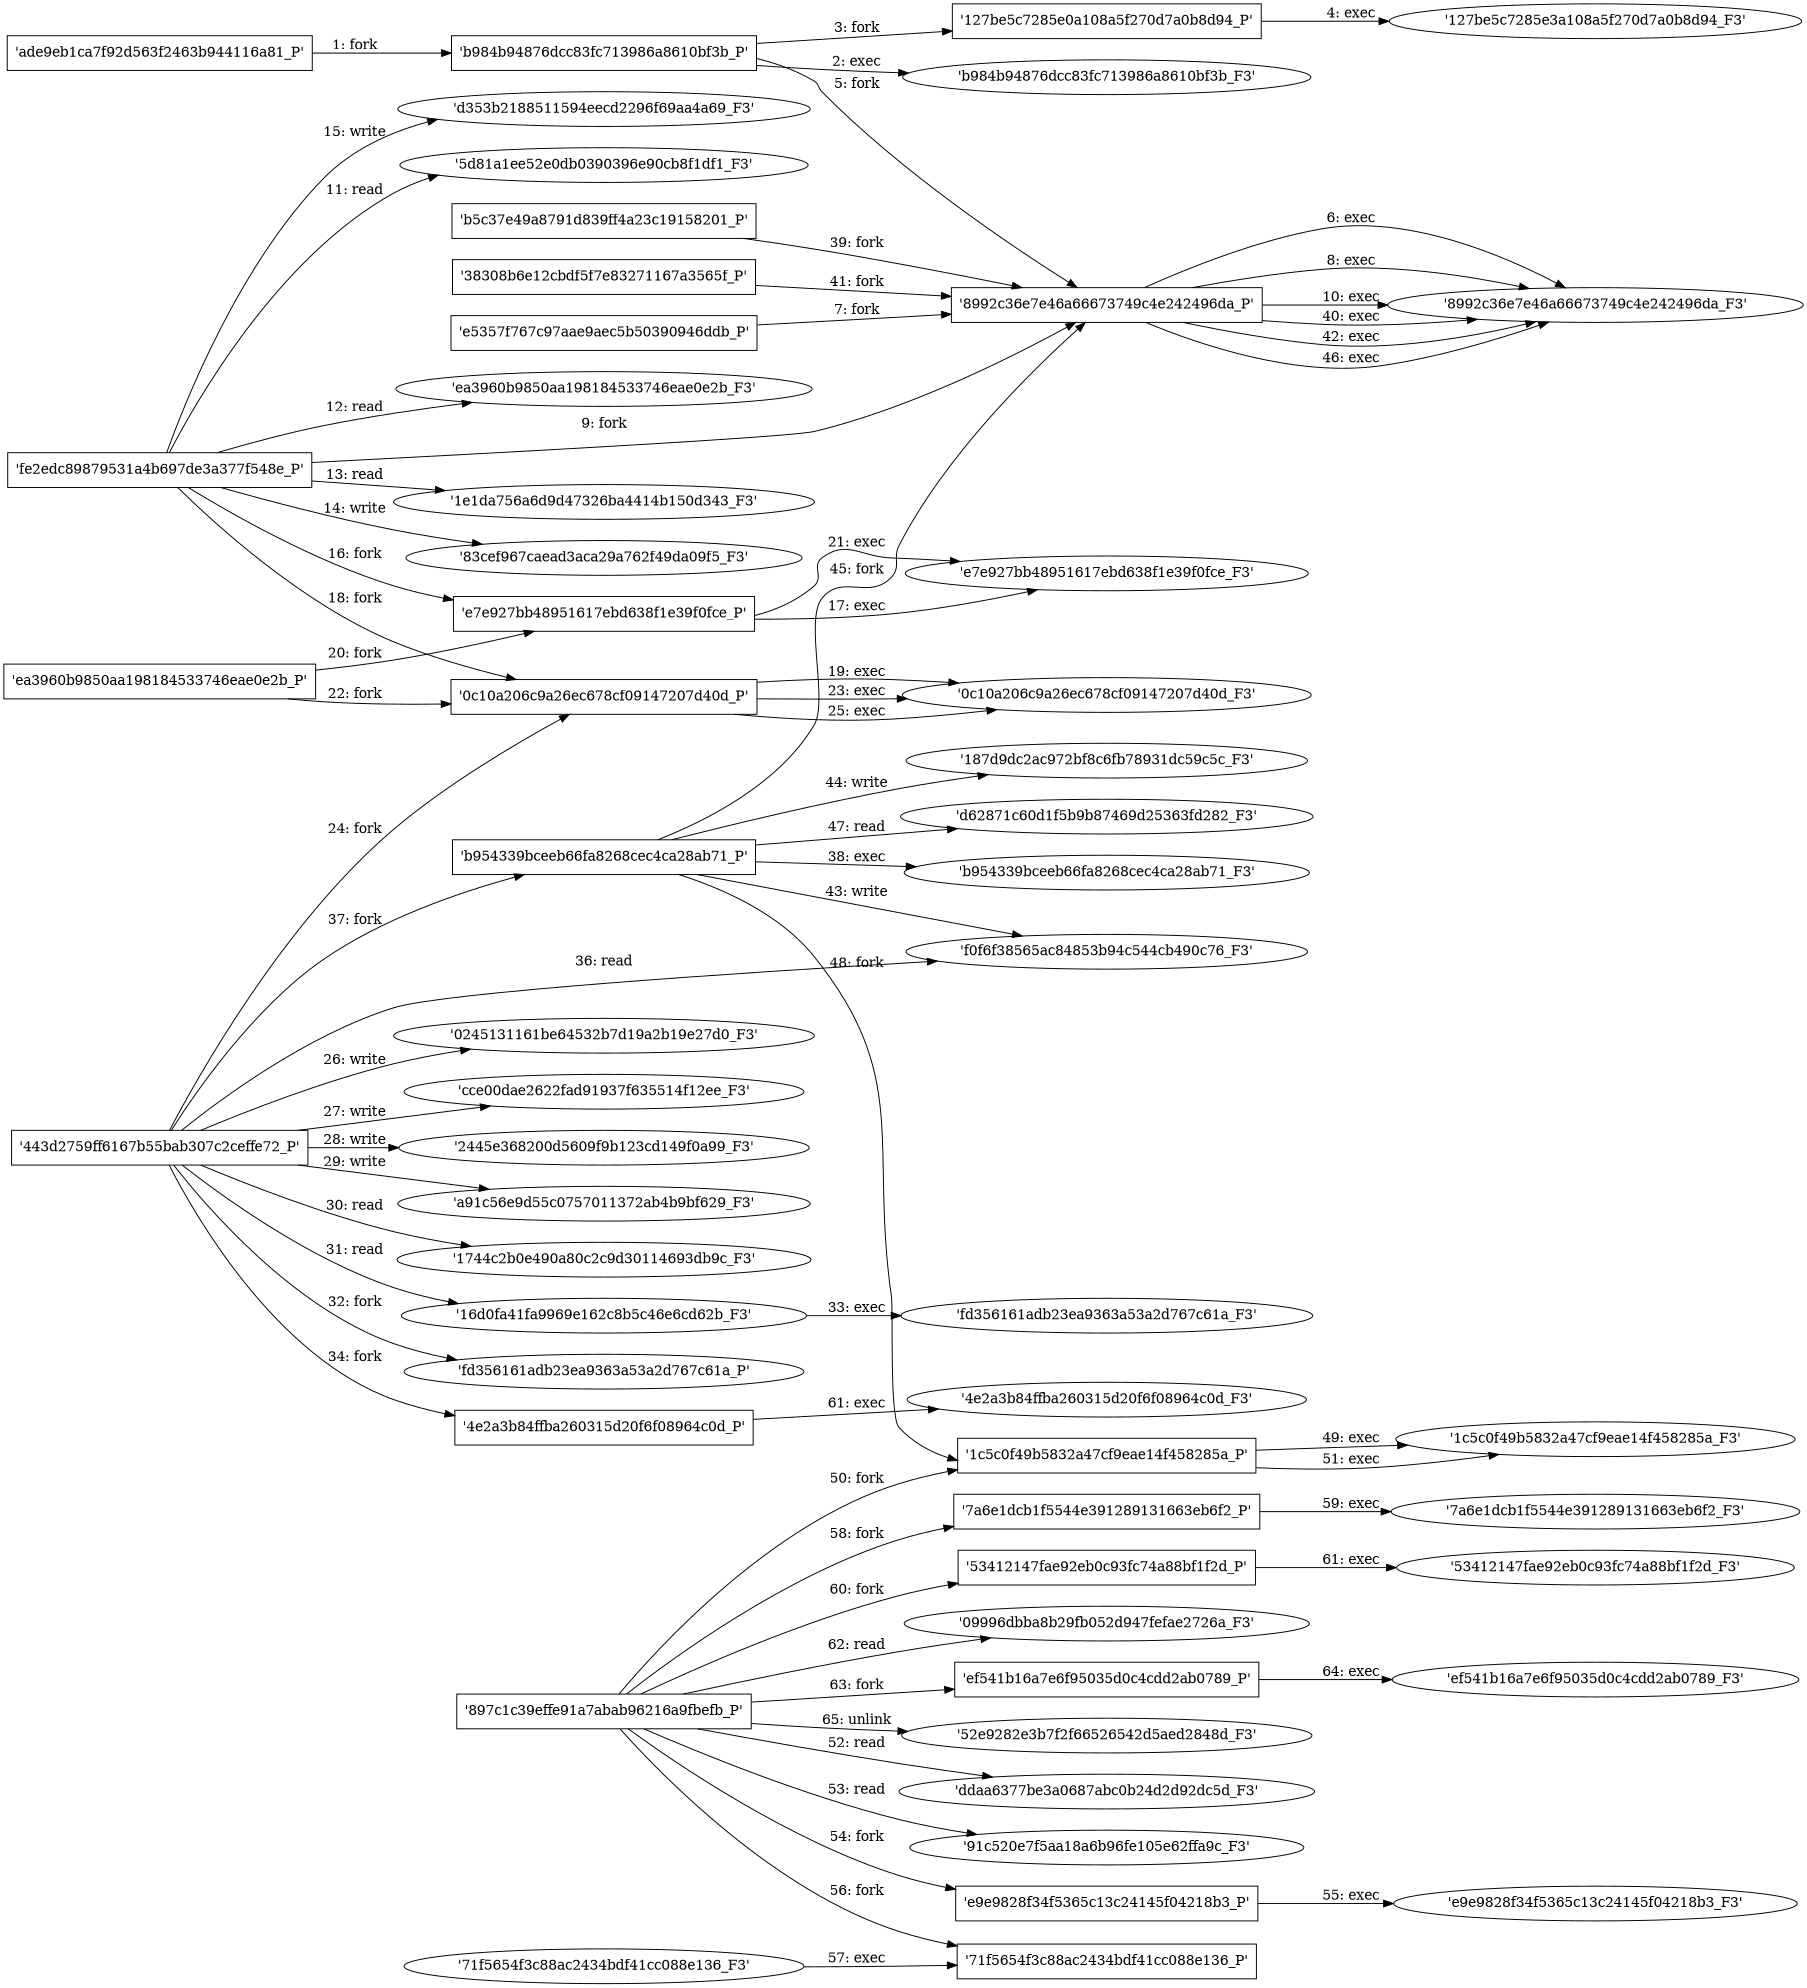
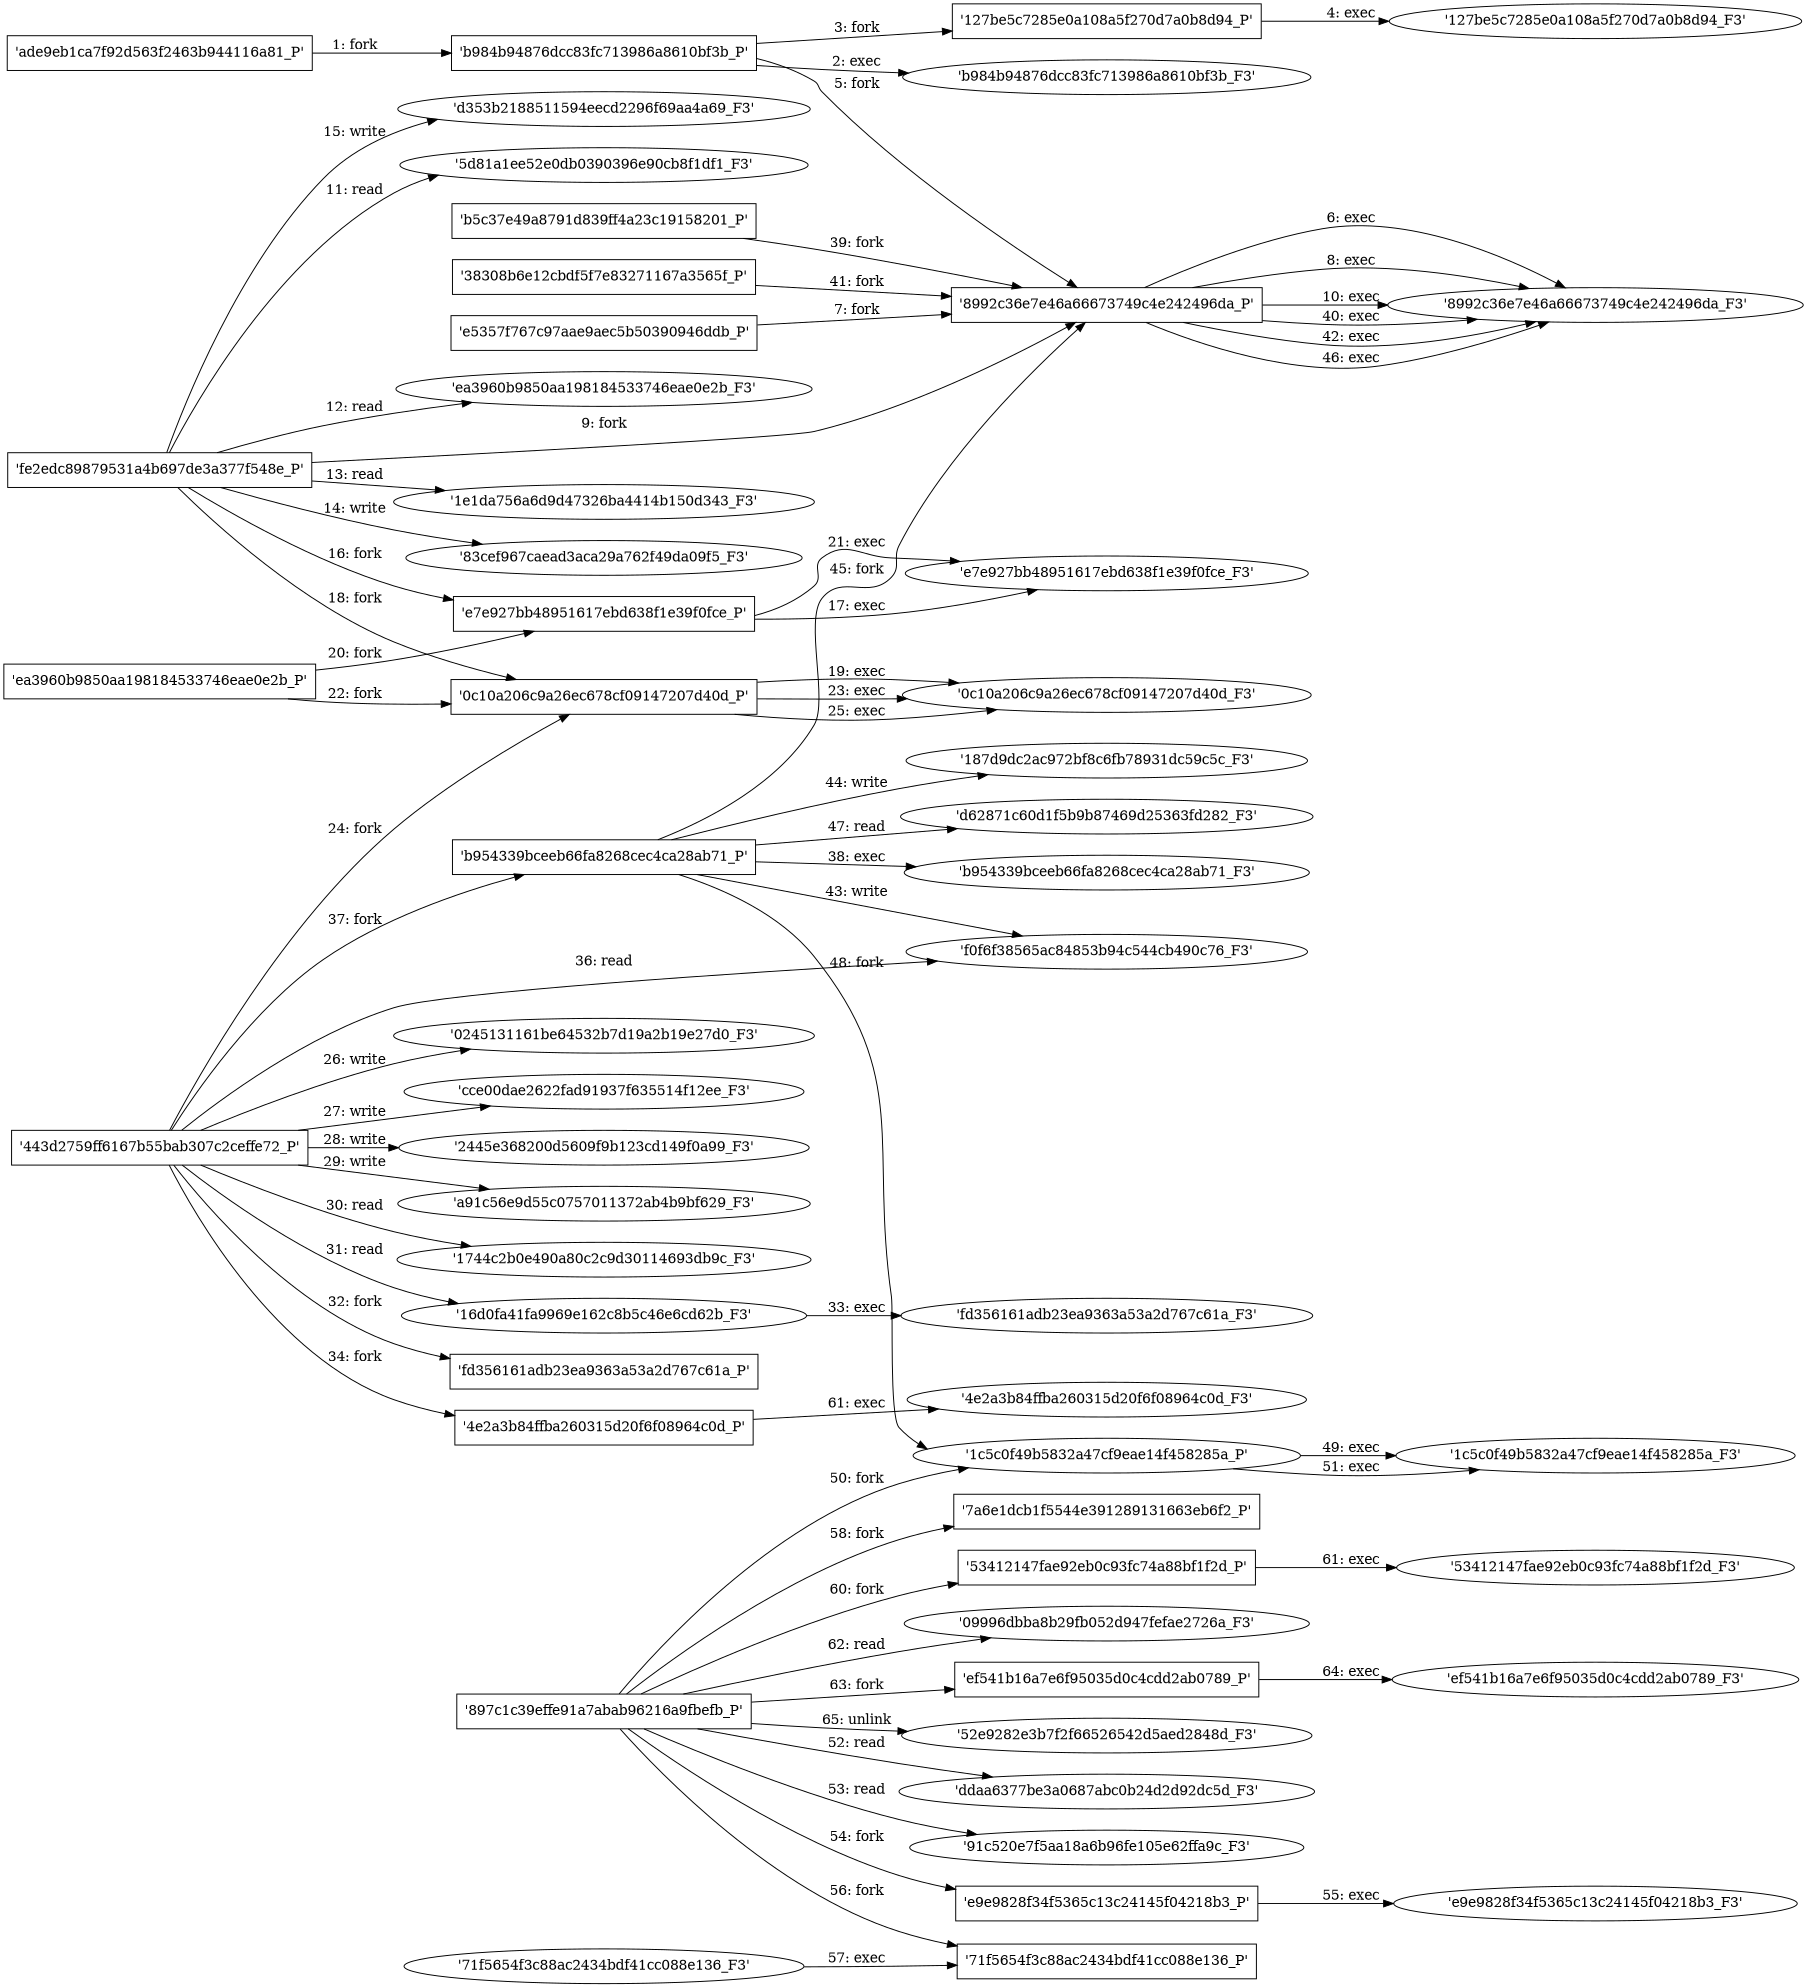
(1596, 21) -> (1596, 21)
(604, 1372) -> (604, 1372)
(1107, 1456) -> (1107, 1456)
(1596, 1512) -> none
